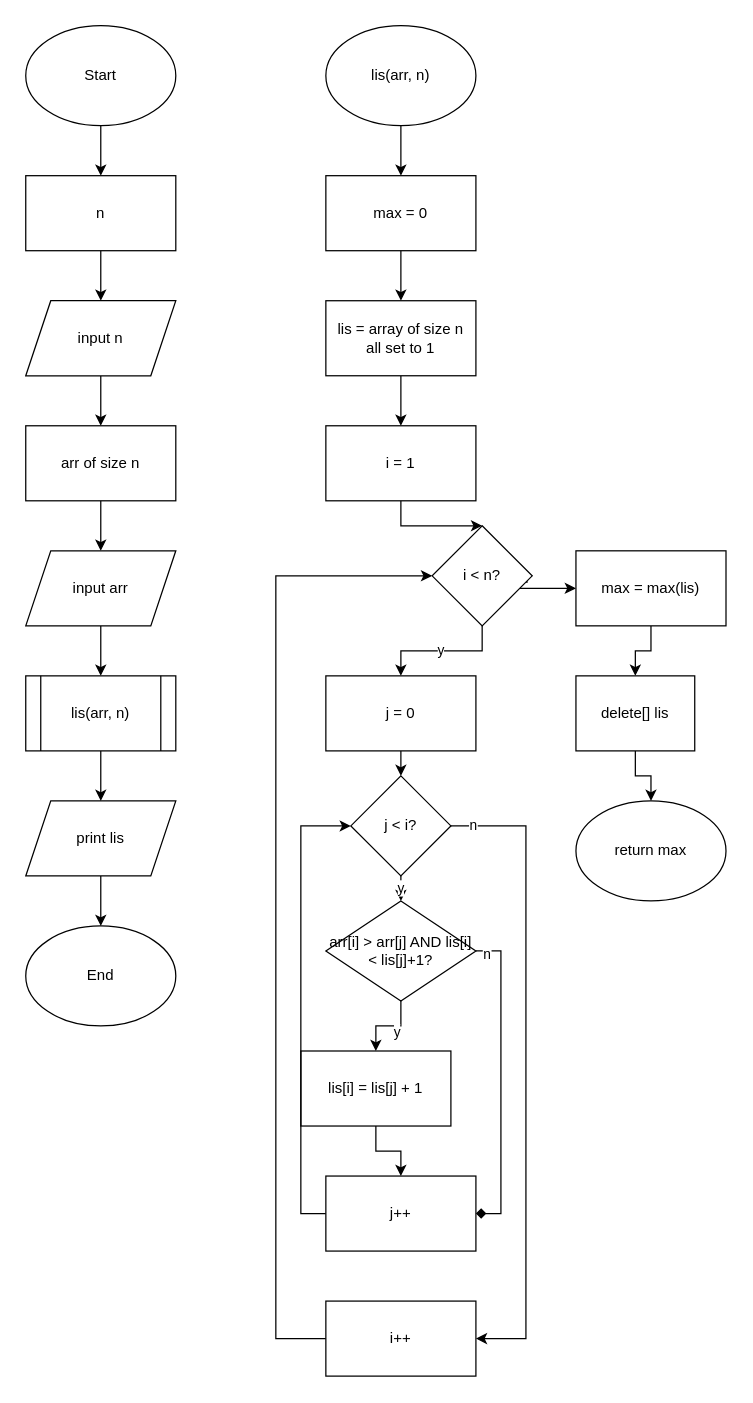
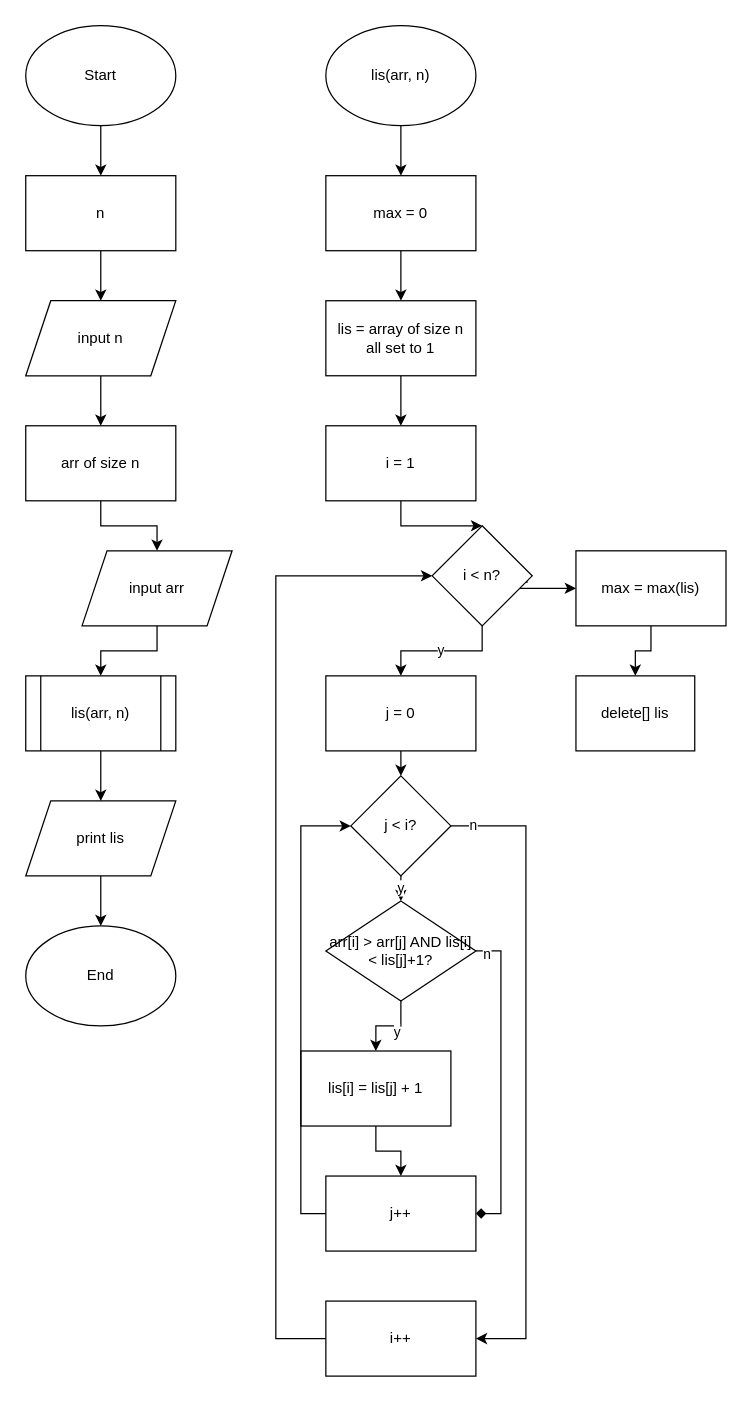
(101, 588) -> (157, 588)
(638, 776) -> none
(651, 851) -> none
